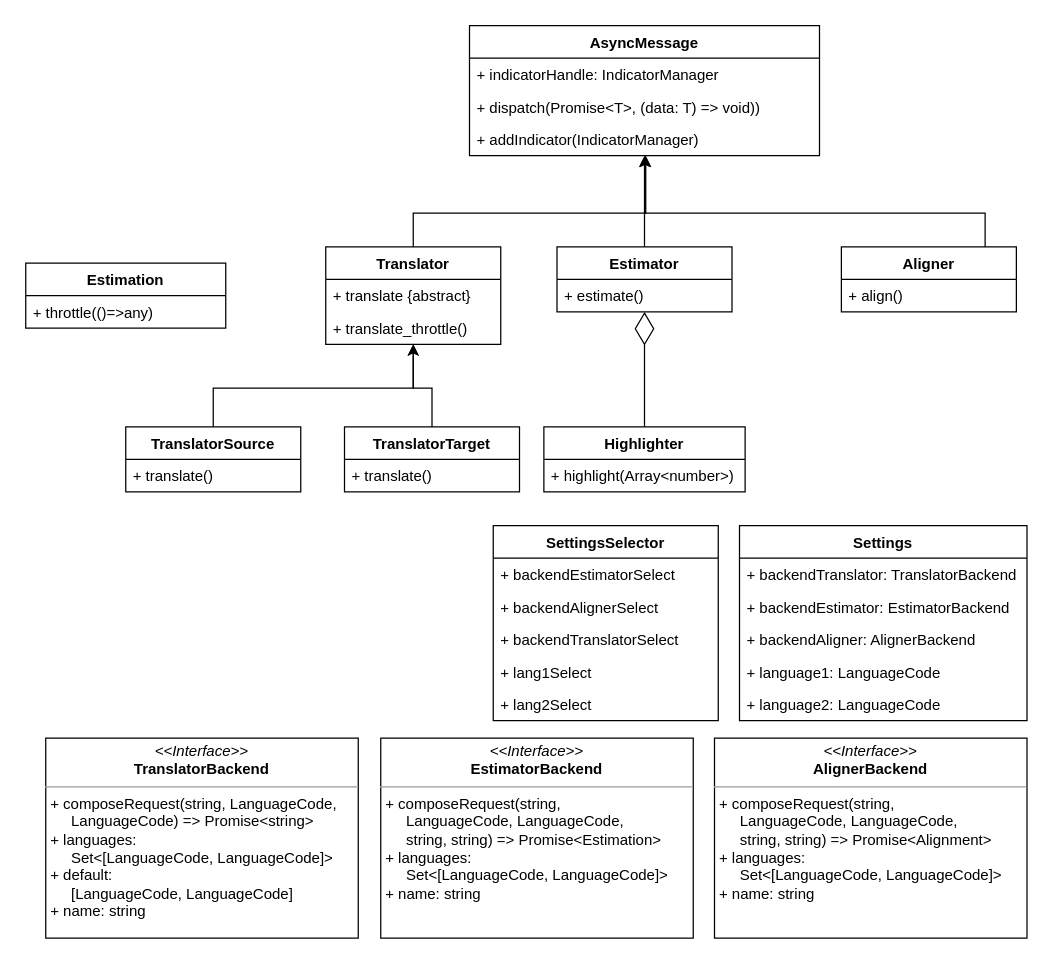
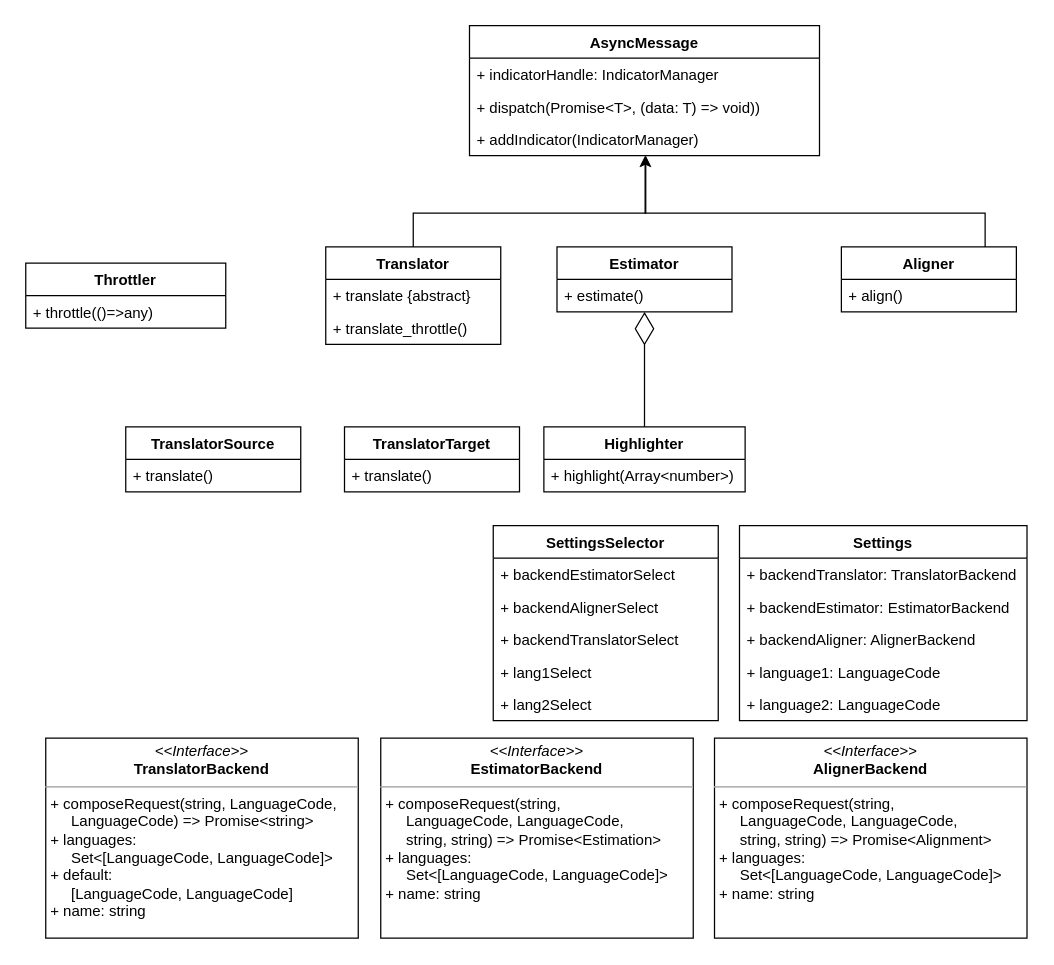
(644, 231) -> none
(125, 280) -> (125, 280)
(294, 388) -> none
(432, 398) -> none
